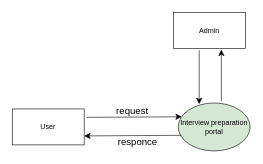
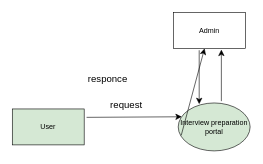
(132, 110) -> (126, 104)
(48, 127) -> (48, 127)
(150, 135) -> (190, 104)
(138, 142) -> (108, 79)
